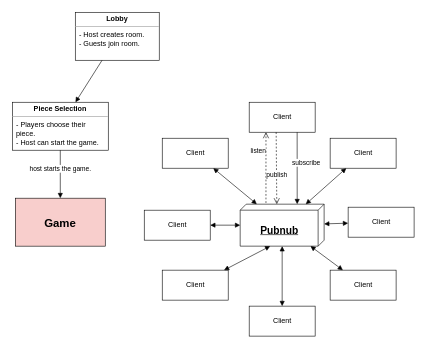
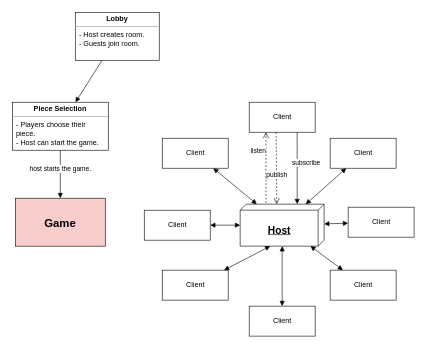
(280, 218) -> (280, 218)
